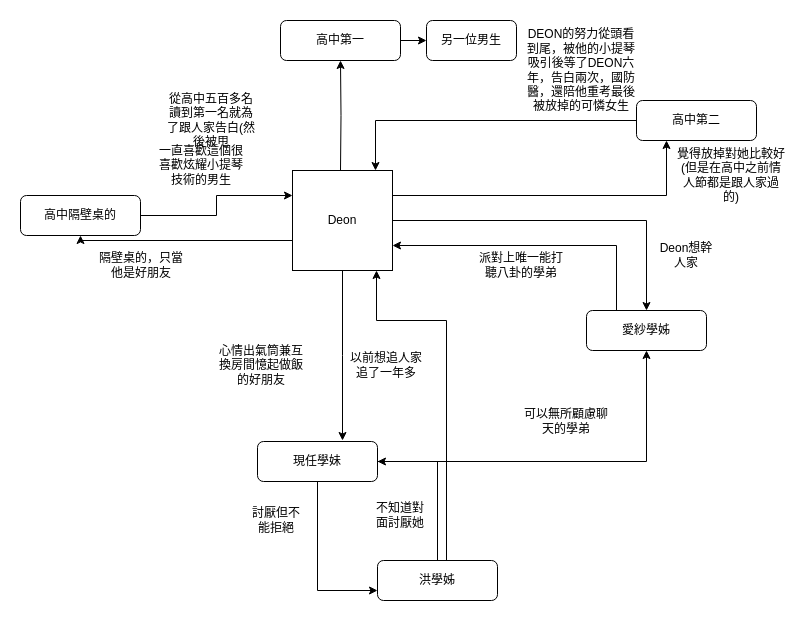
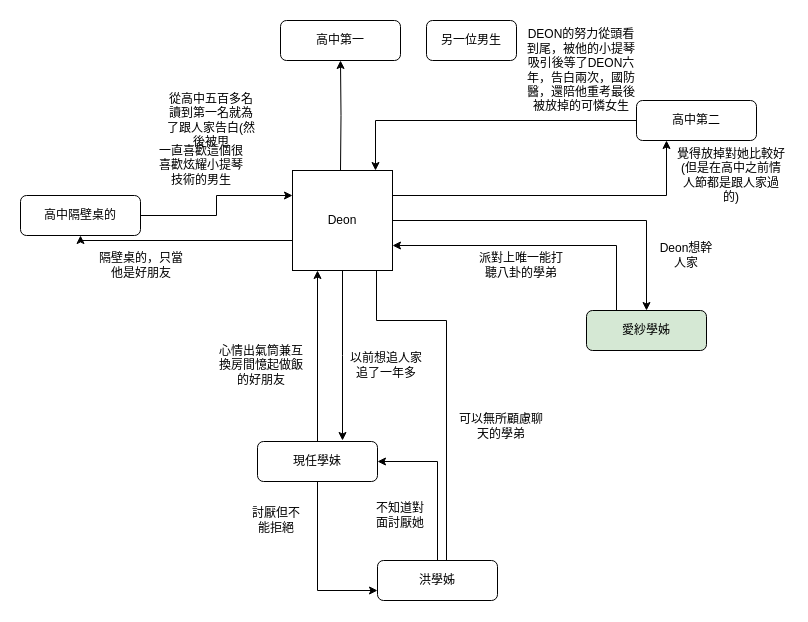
(418, 41) -> none
(377, 278) -> (377, 276)
(647, 331) -> (647, 331)
(567, 422) -> (502, 427)
(595, 462) -> (318, 359)
